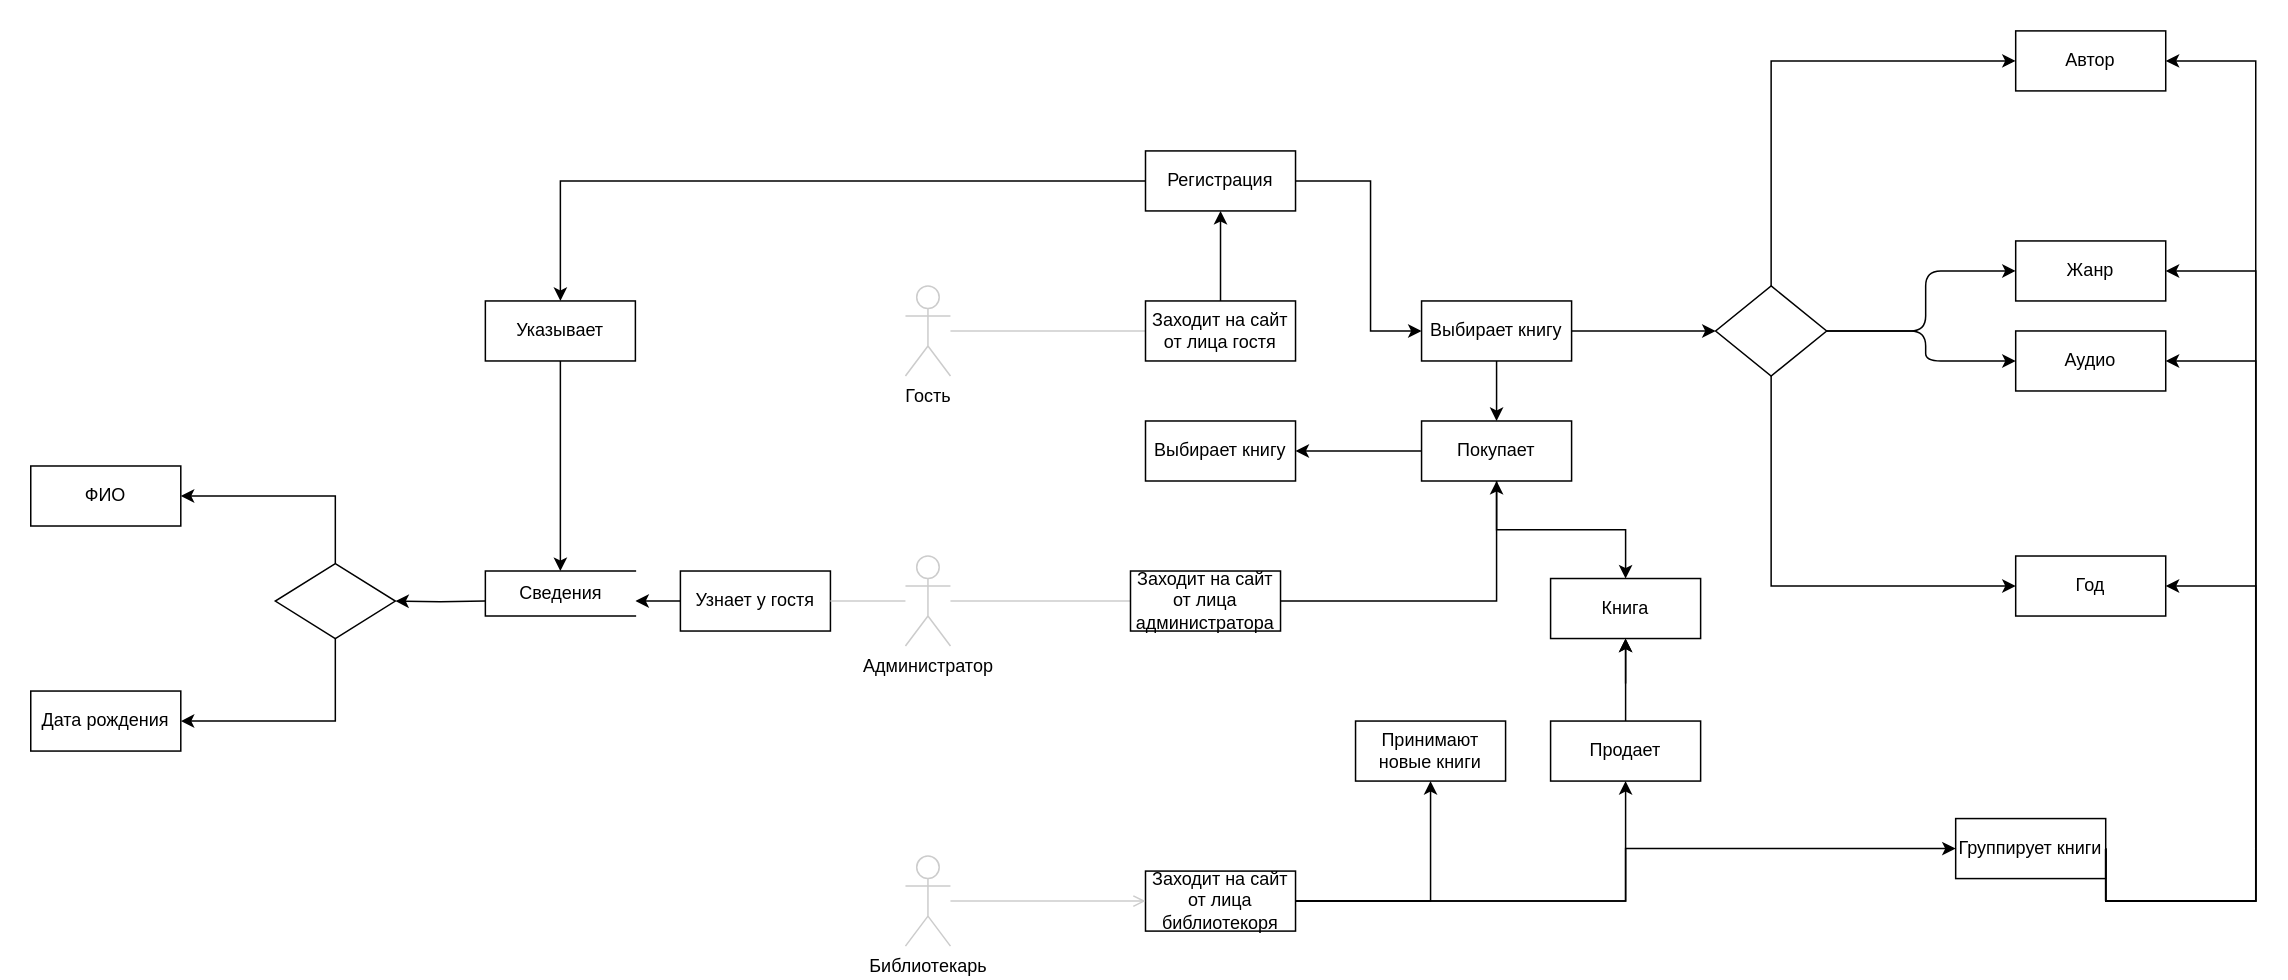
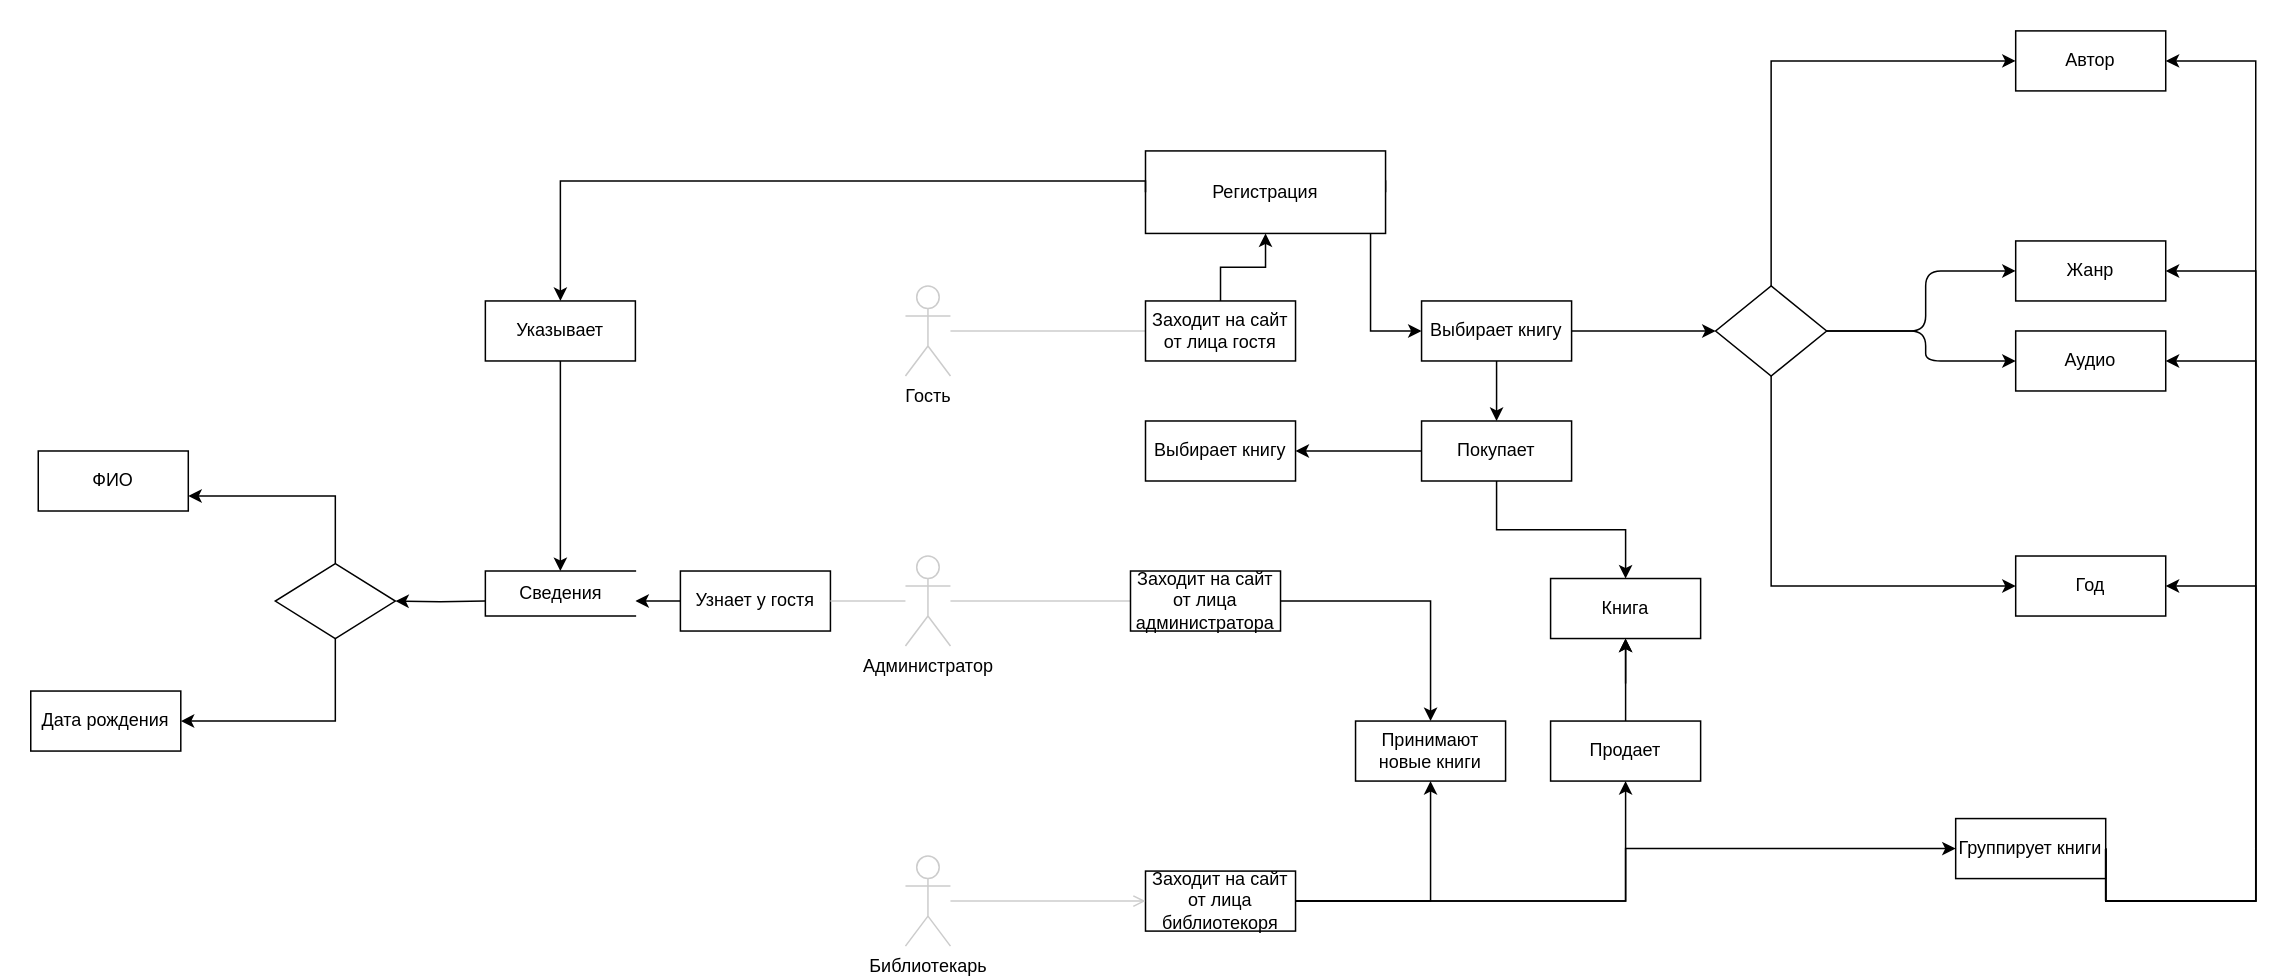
(1220, 181) -> (1265, 192)
(106, 496) -> (113, 481)
(1496, 601) -> (1430, 655)
